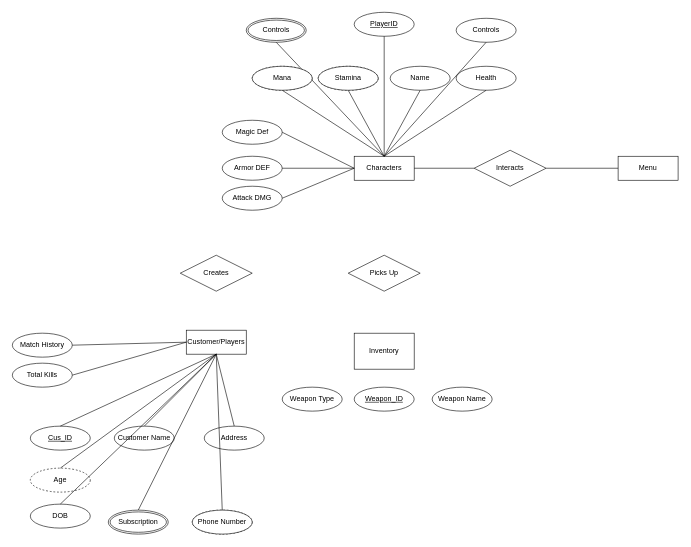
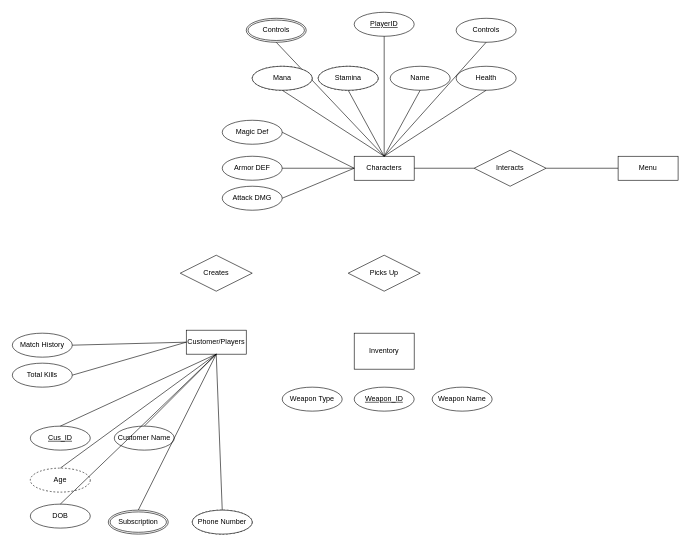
(226, 393) -> none
(234, 438) -> none
